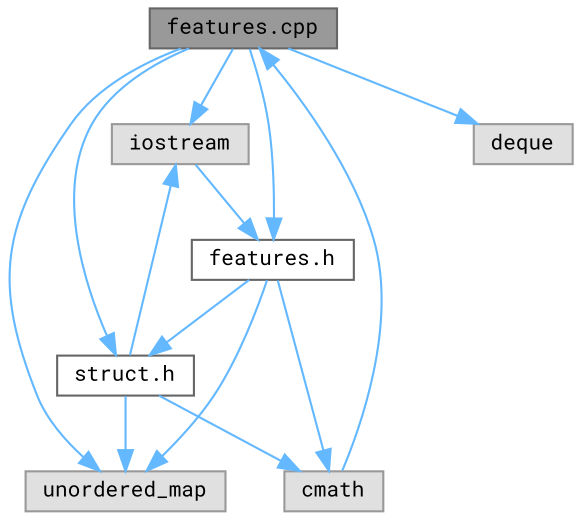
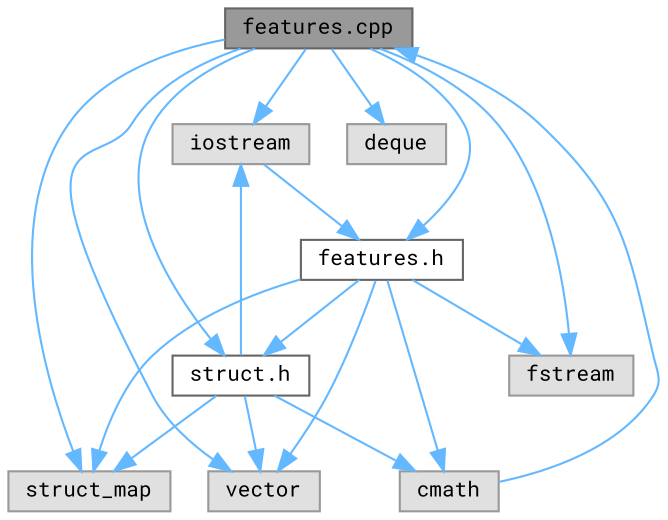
none -> (571, 376)
(126, 491) -> (89, 491)
none -> (264, 491)
